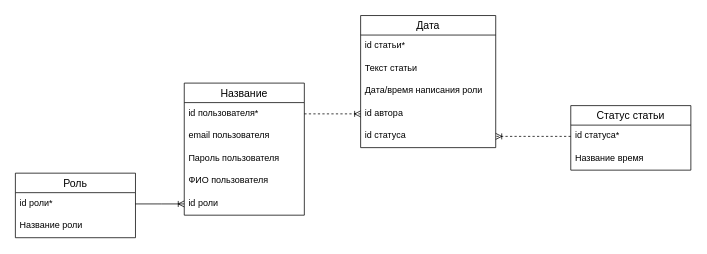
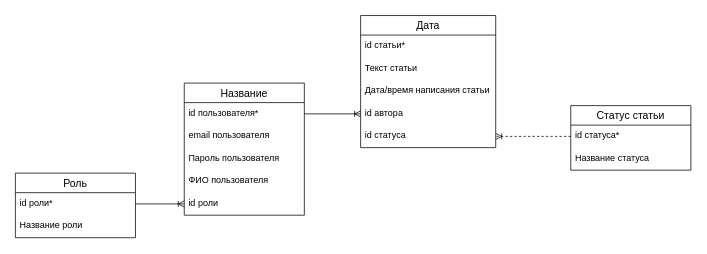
(425, 90) -> (430, 90)
(332, 114) -> (332, 114)
(609, 158) -> (614, 158)
